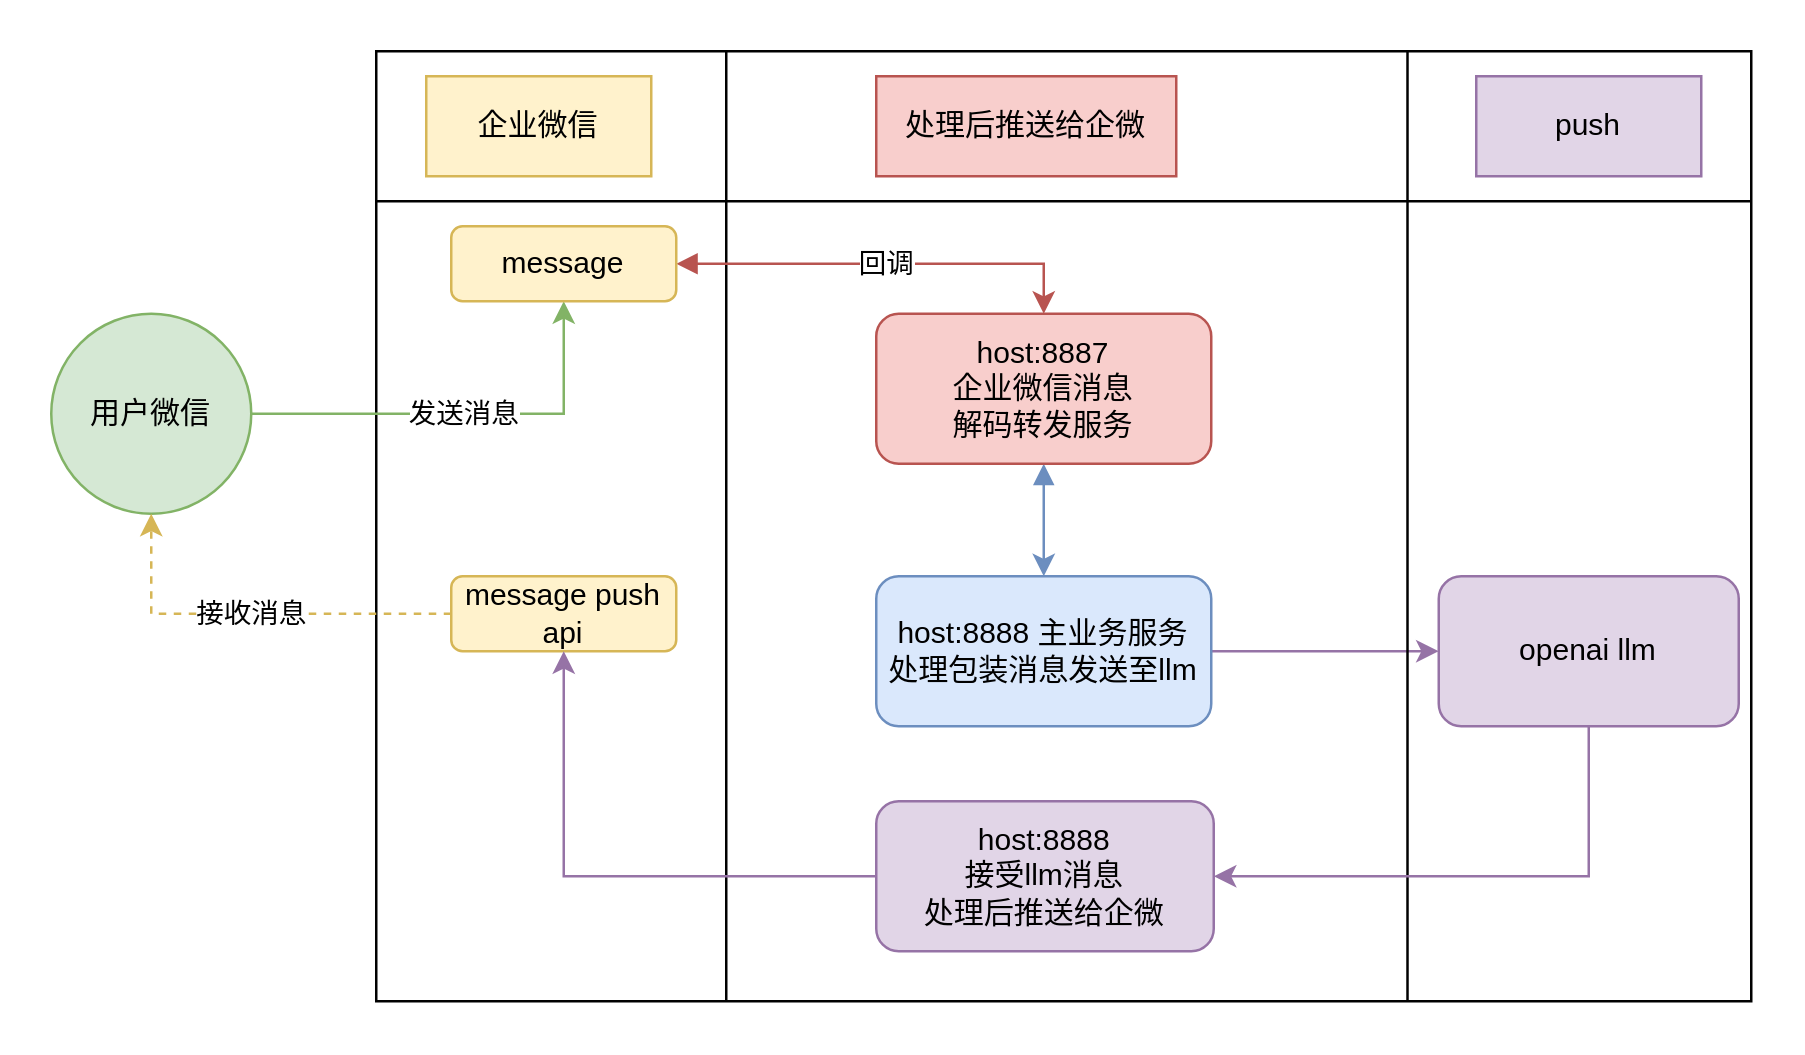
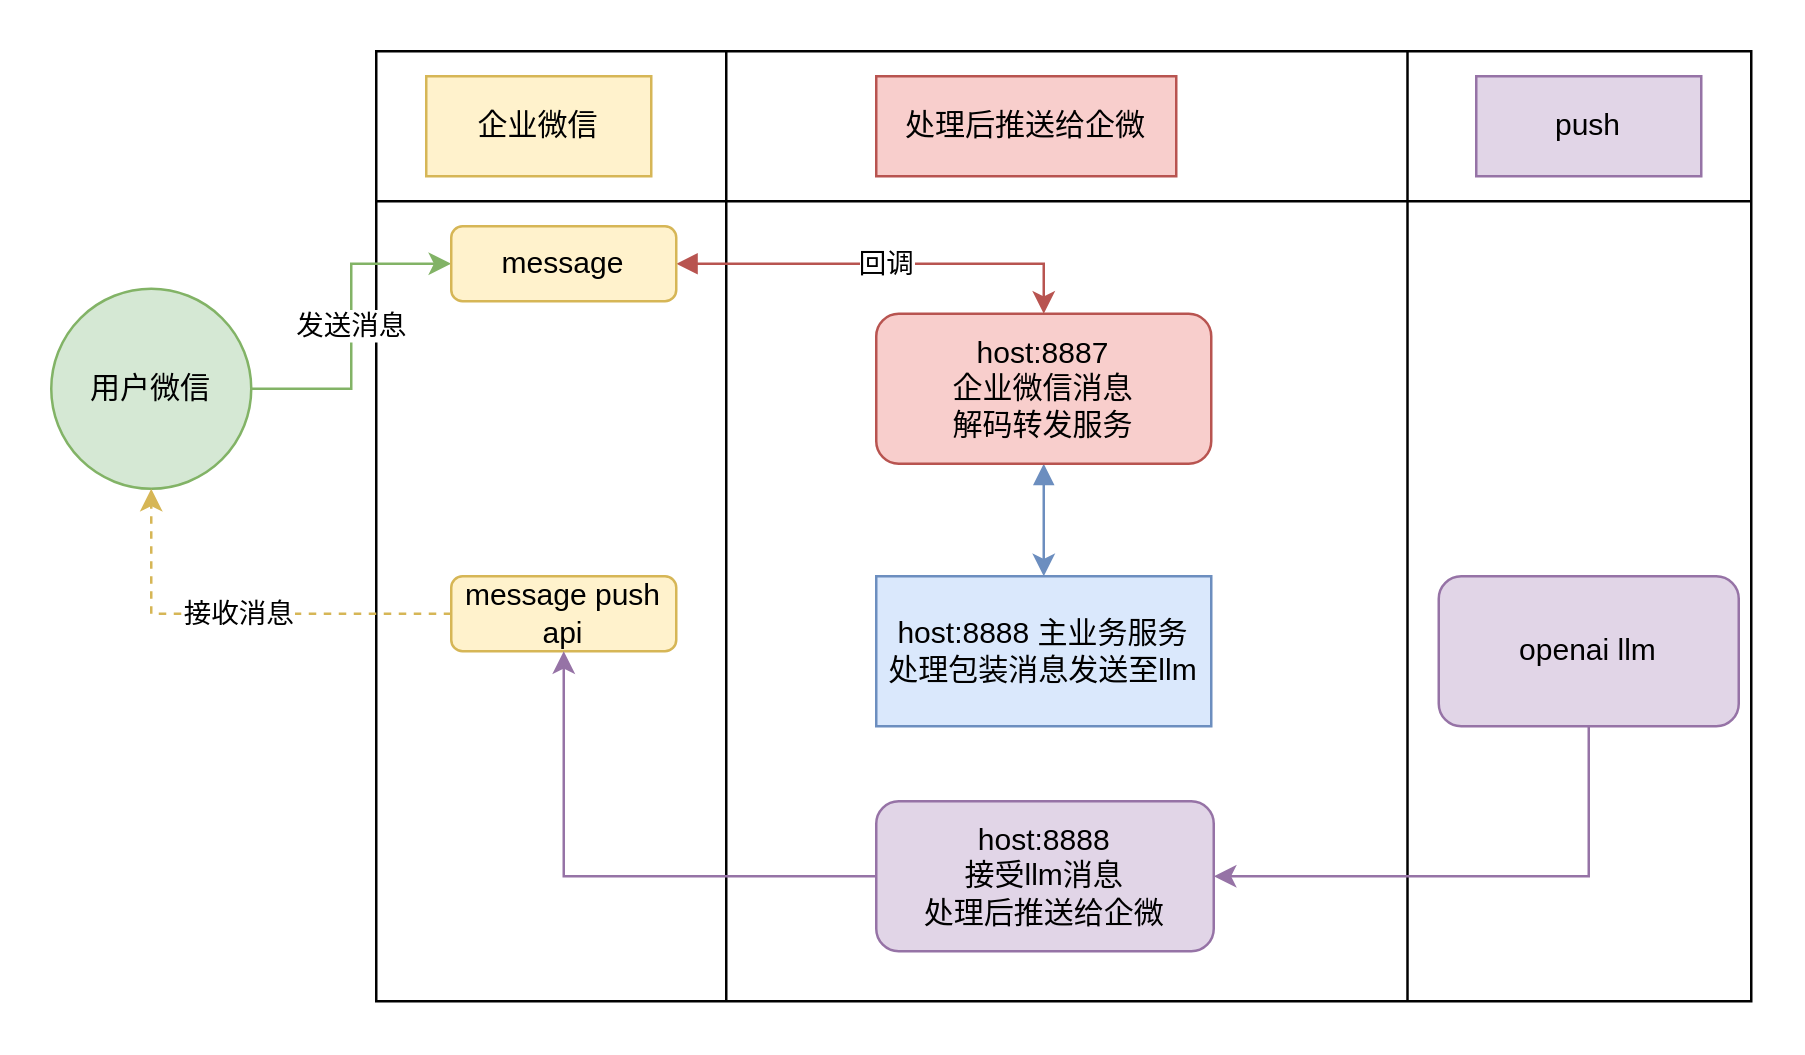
(151, 414) -> (151, 389)
(1044, 651) -> (1044, 651)
(1307, 651) -> none
